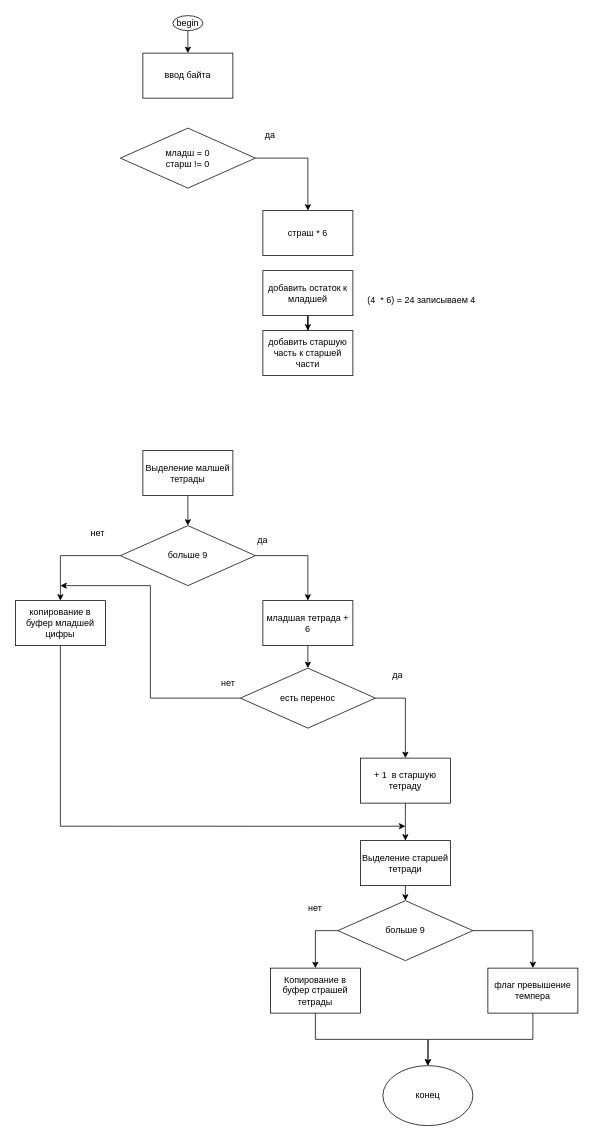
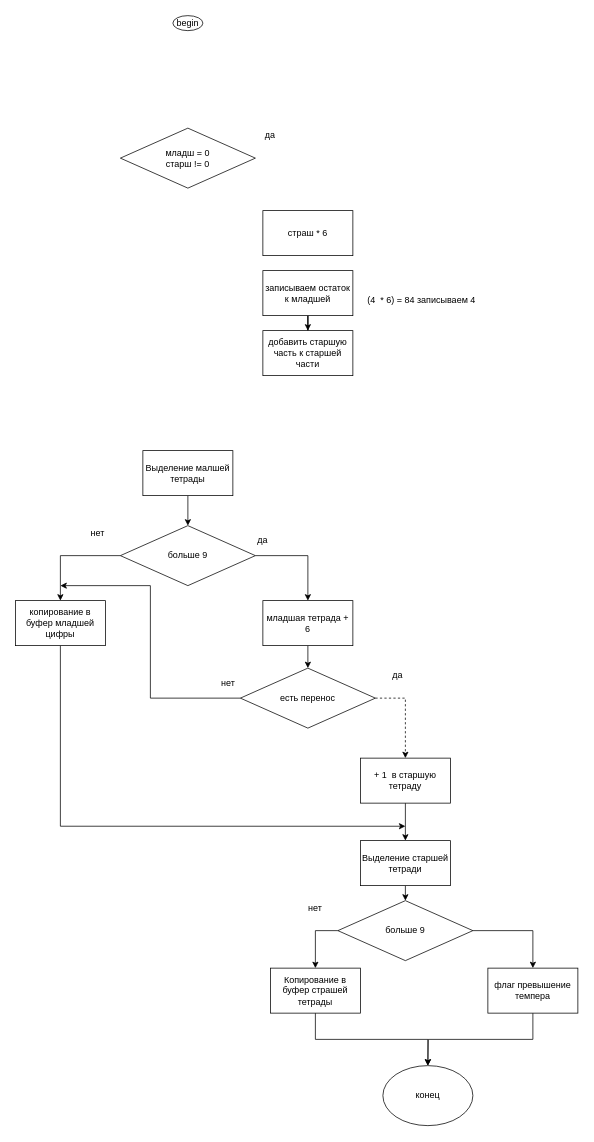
(188, 46) -> none
(188, 75) -> none
(307, 158) -> none
(308, 293) -> (308, 293)
(420, 300) -> (420, 300)
(405, 711) -> (405, 711)
